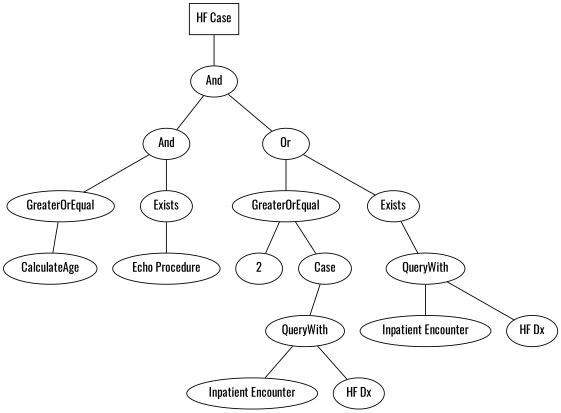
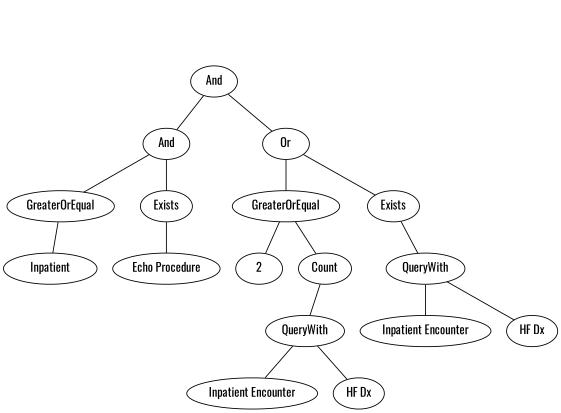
(214, 19) -> none
(50, 269) -> (50, 269)
(325, 269) -> (325, 269)
